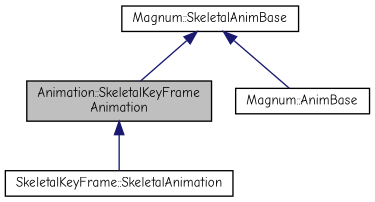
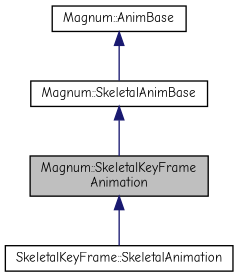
(262, 64) -> (119, 63)
(119, 101) -> (119, 176)
